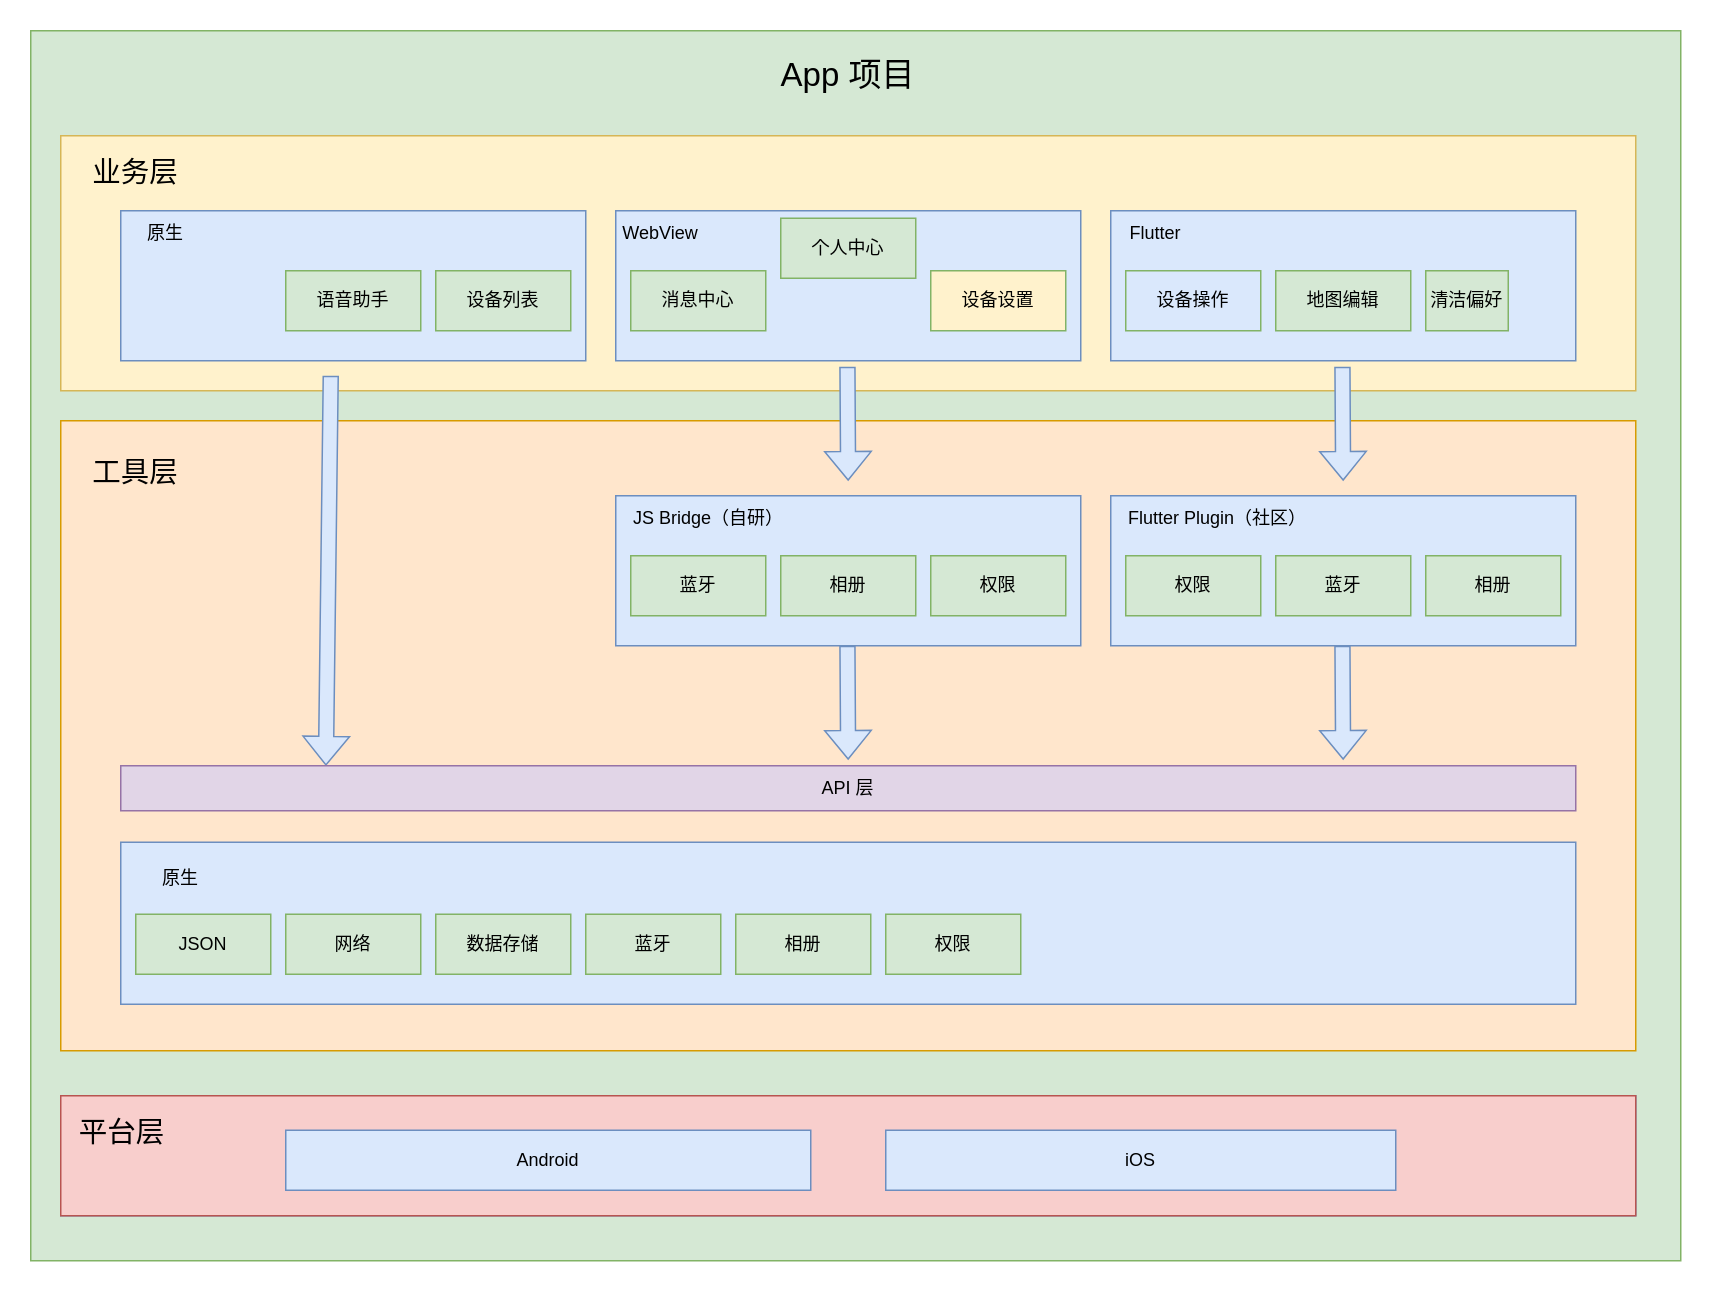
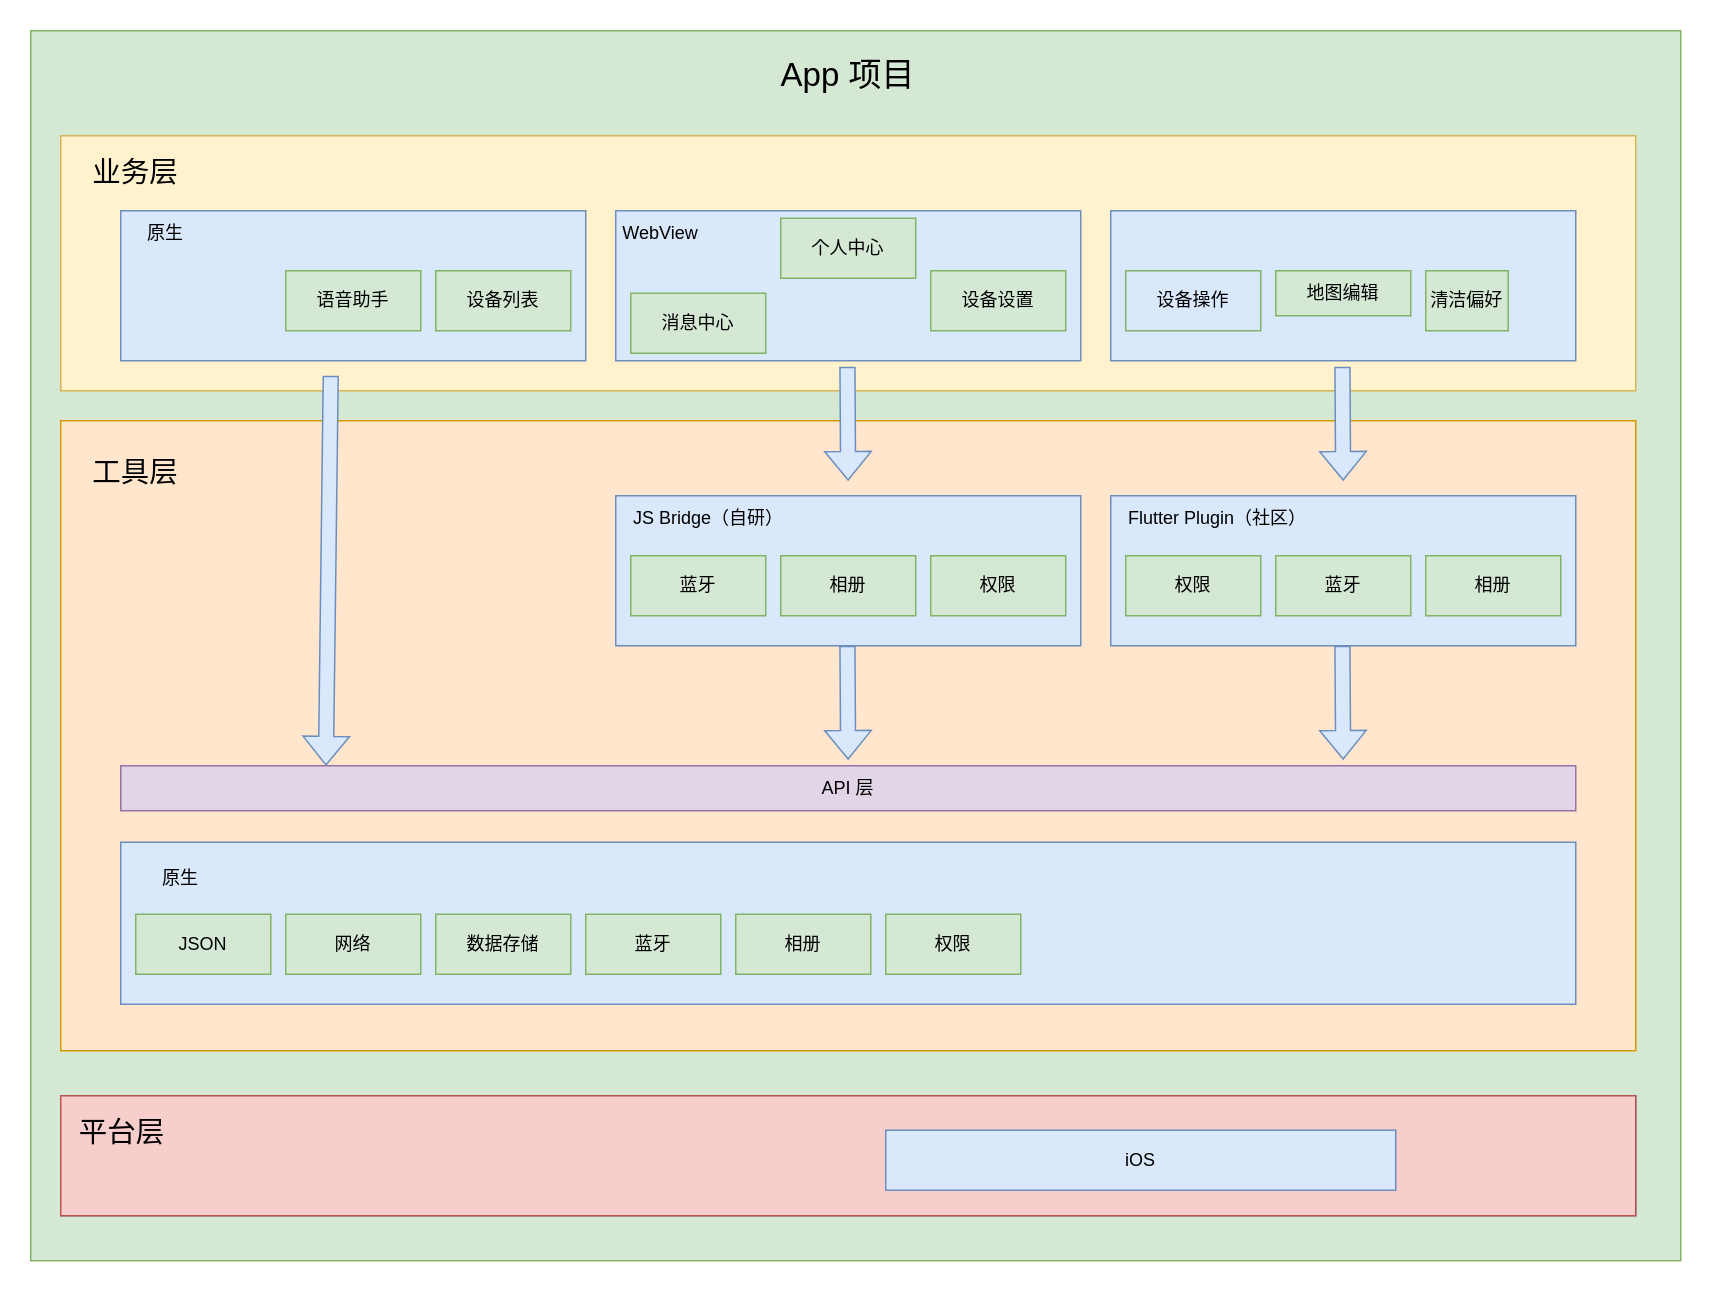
(1156, 233) -> none
(698, 301) -> (698, 323)
(998, 301) -> (998, 301)
(1343, 301) -> (1343, 293)
(548, 1160) -> none
